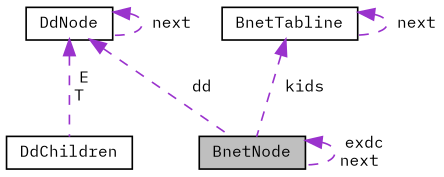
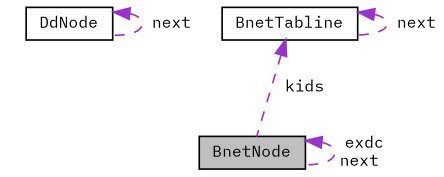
(168, 93) -> none
(69, 153) -> none
